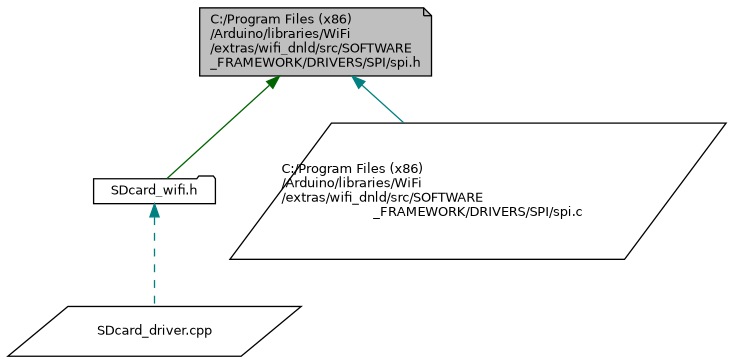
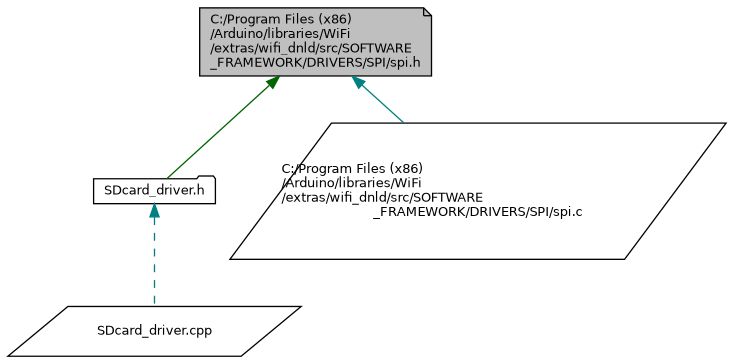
(155, 191) -> (155, 191)
